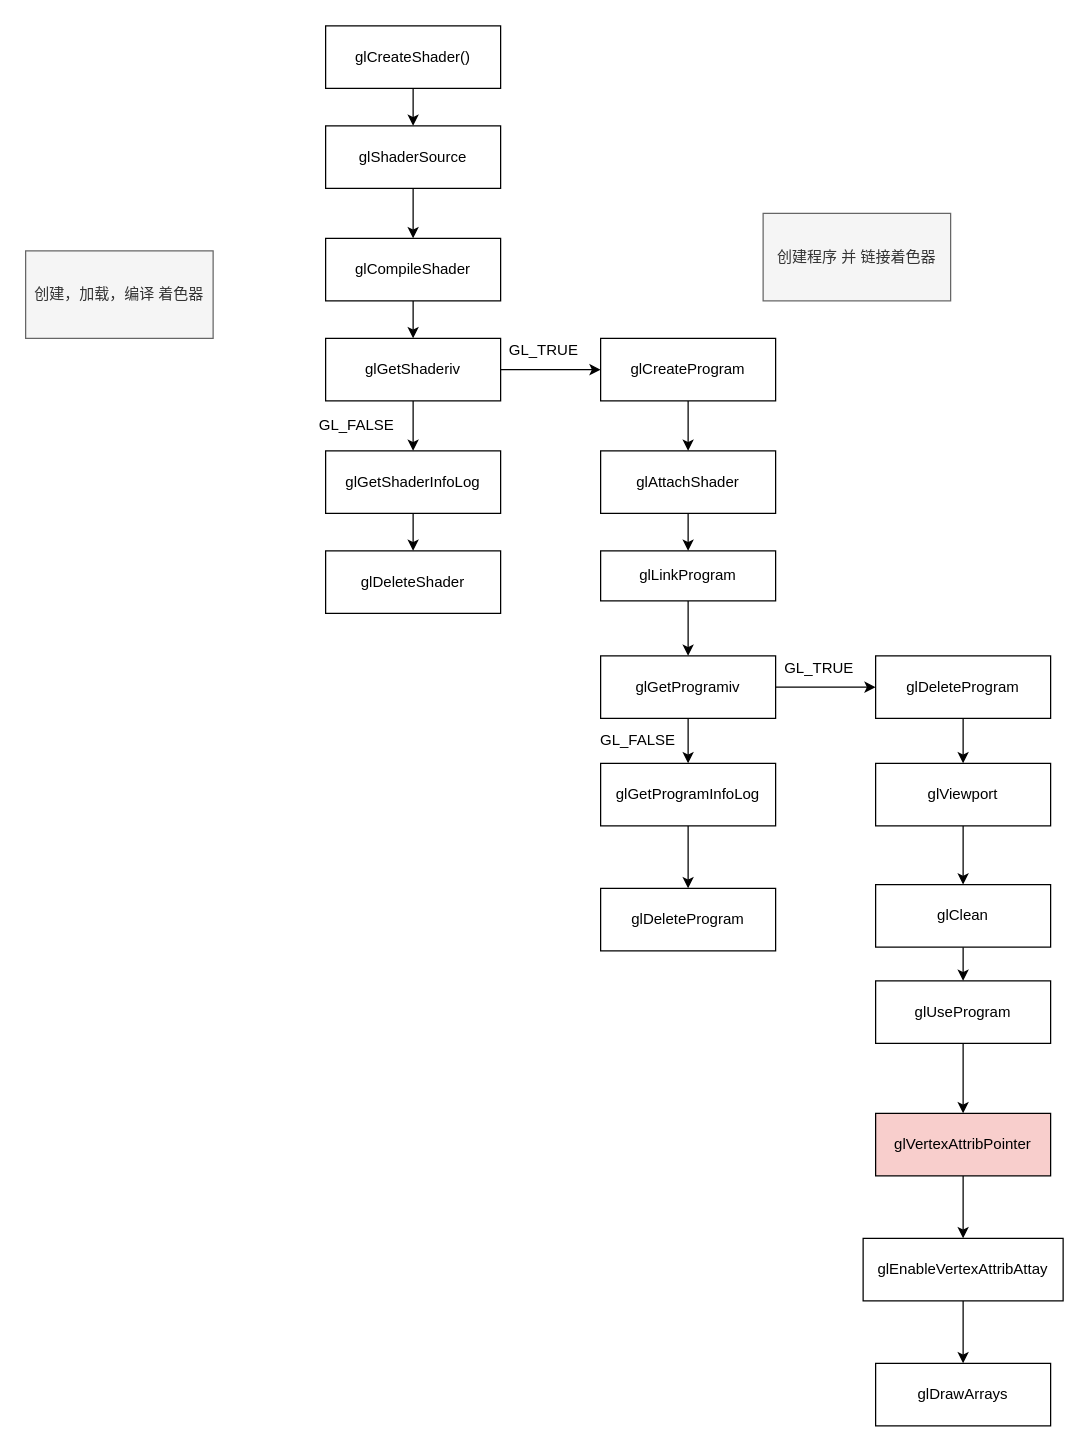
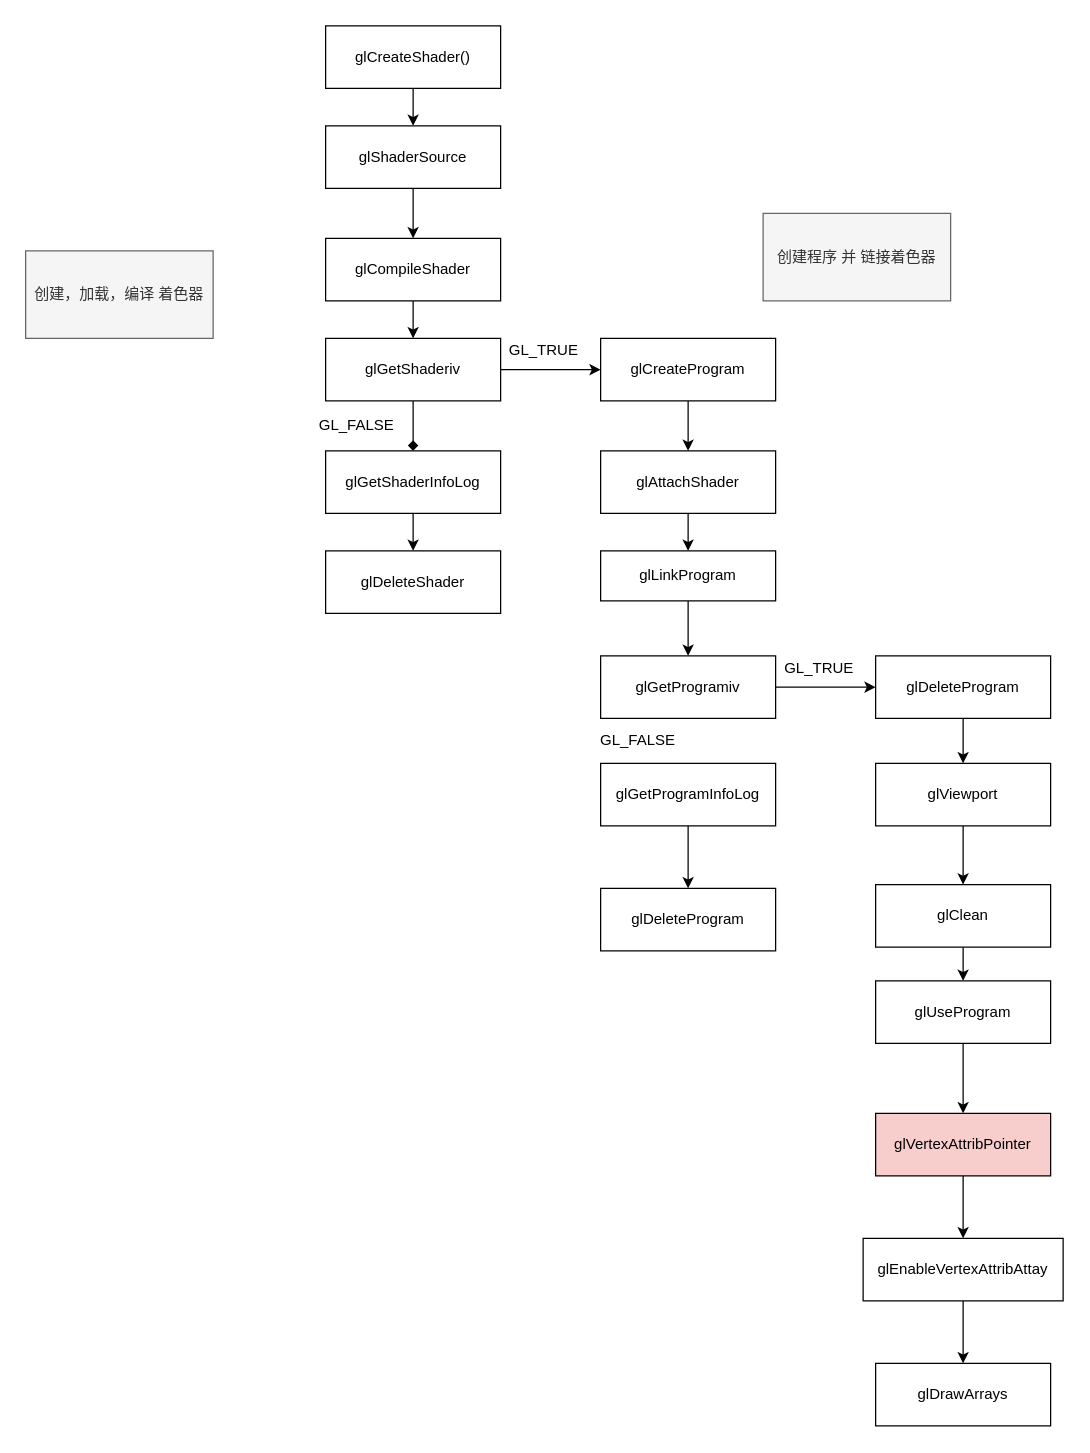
(413, 441) -> (413, 440)
(688, 741) -> none
